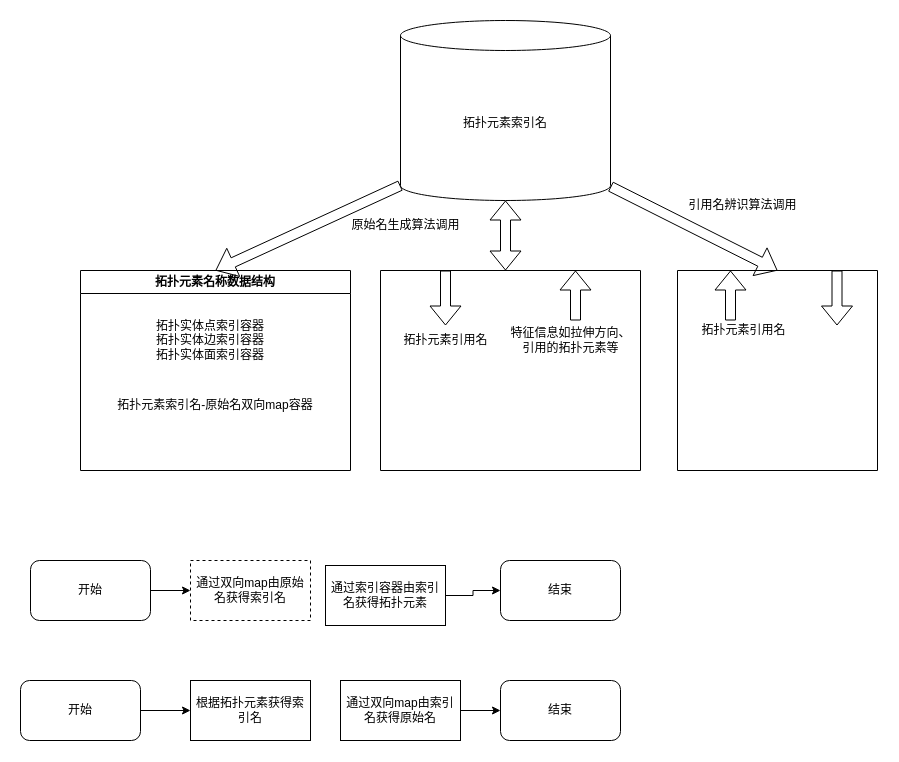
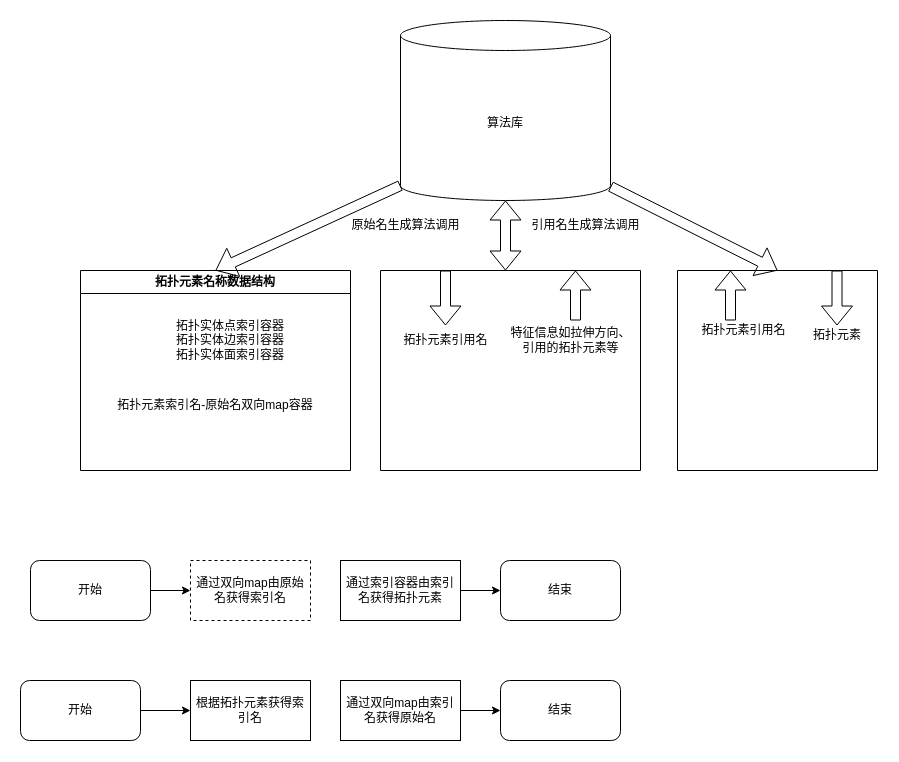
(506, 124) -> (506, 124)
(743, 206) -> none
none -> (586, 226)
none -> (838, 336)
(211, 341) -> (231, 341)
(386, 596) -> (401, 591)
